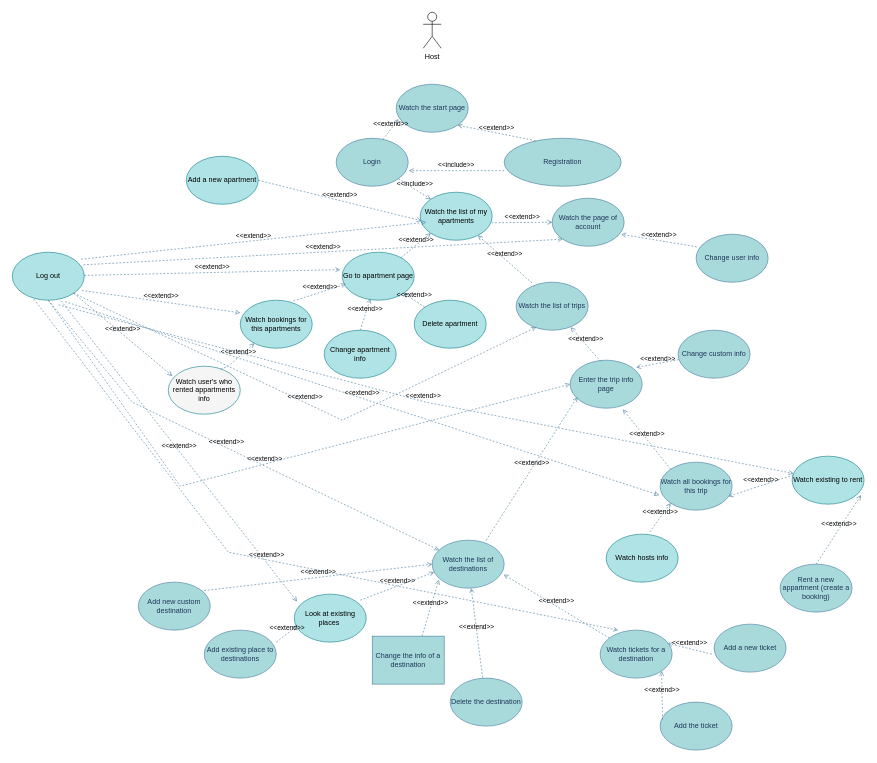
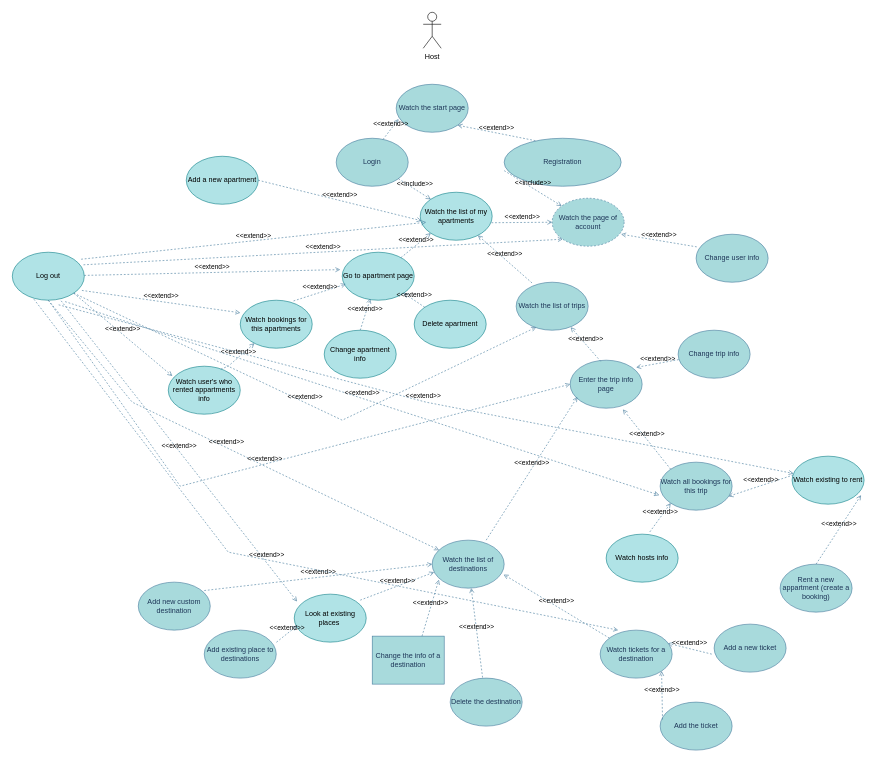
(457, 171) -> (523, 182)
(588, 222) -> (588, 222)
(714, 354) -> (714, 354)
(204, 390) -> (204, 390)
